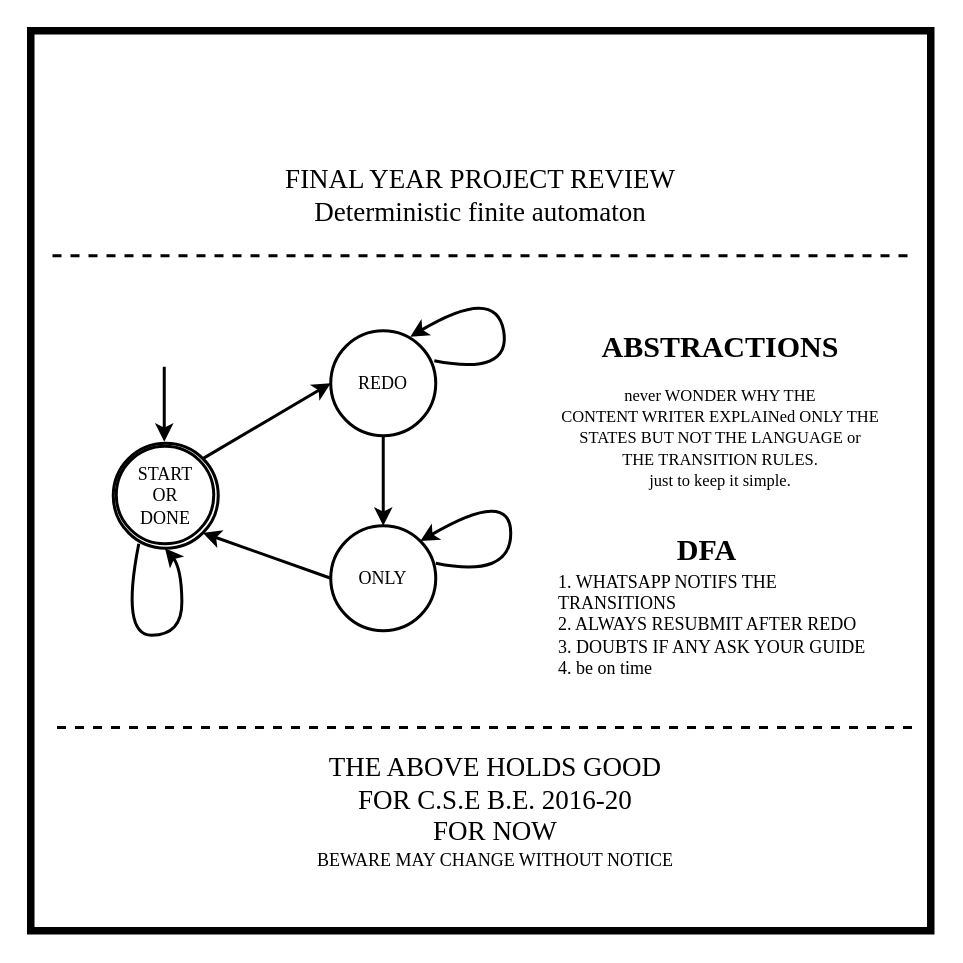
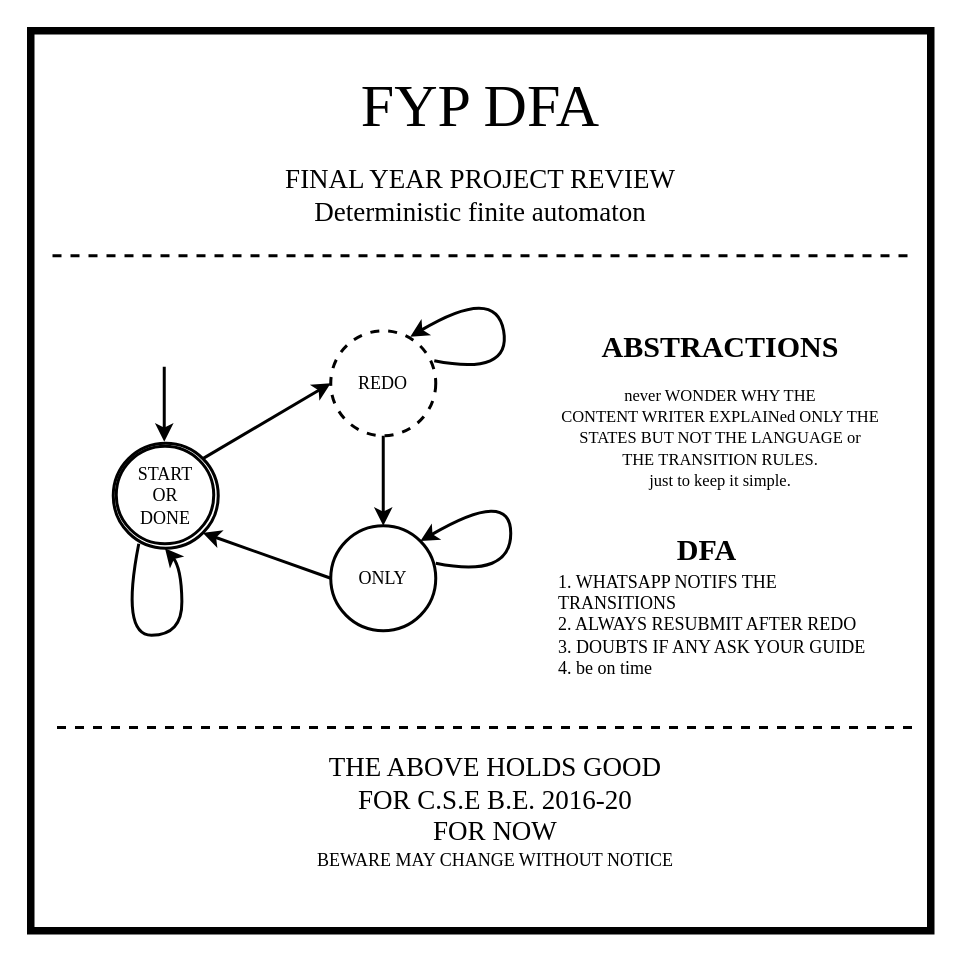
none -> (481, 106)
(383, 383) -> (383, 383)
